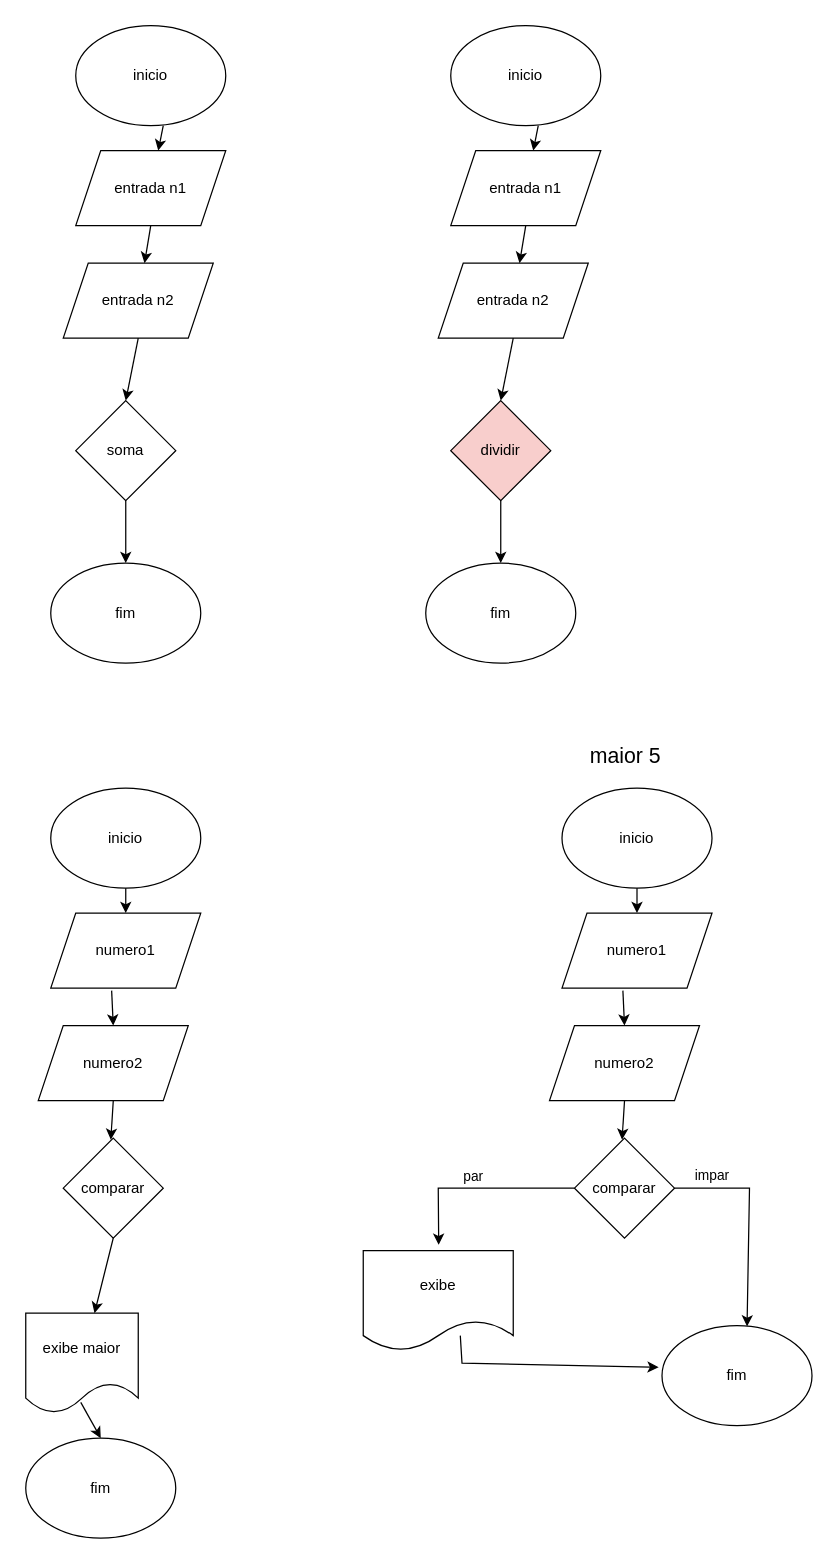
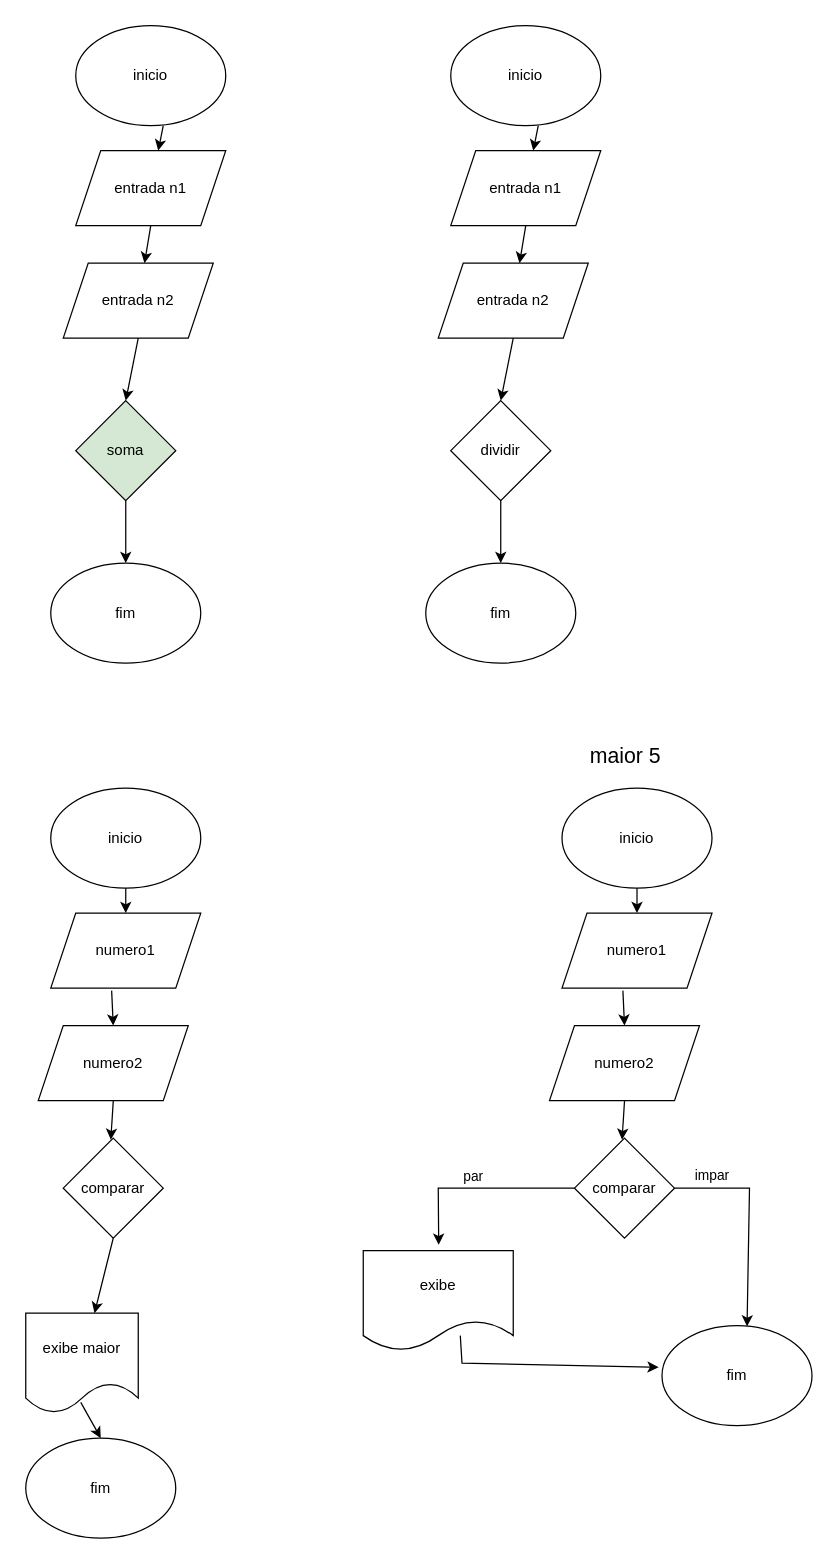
(126, 451) -> (126, 451)
(501, 451) -> (501, 451)
